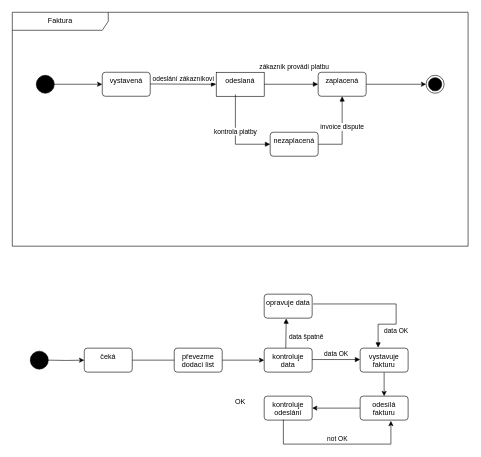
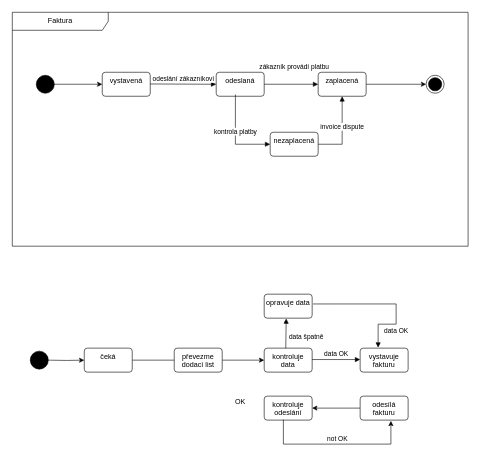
(240, 84) -> (240, 84)
(384, 390) -> none
